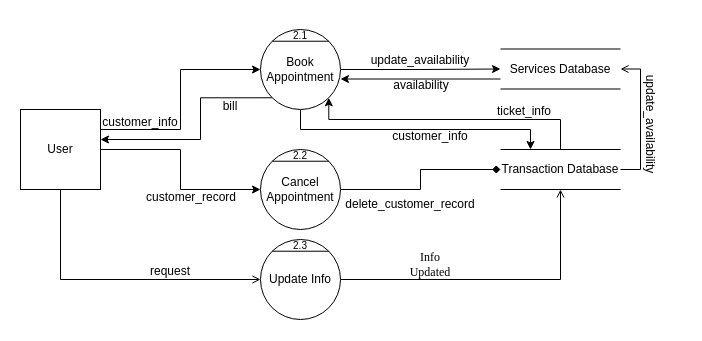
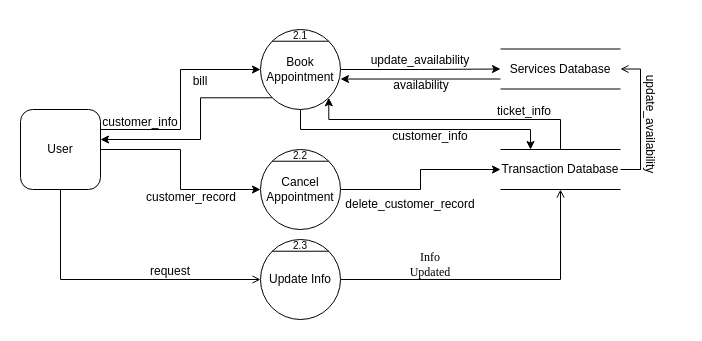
(231, 107) -> (201, 82)
(61, 150) -> (61, 150)
(491, 170) -> (492, 170)
